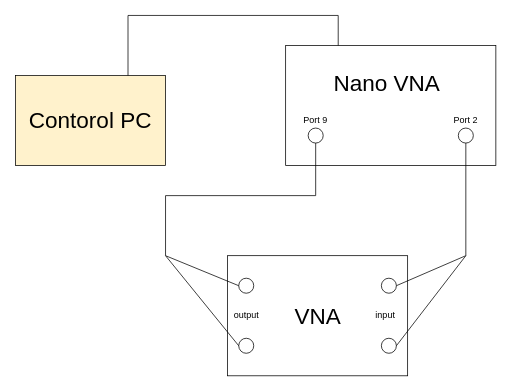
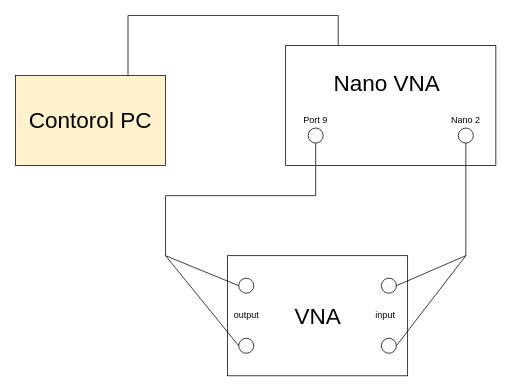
(465, 120) -> (465, 120)
